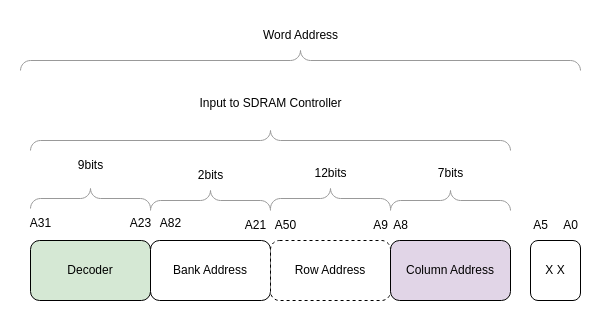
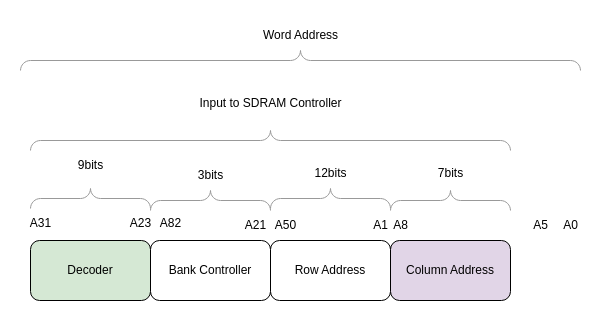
(211, 176) -> (211, 176)
(381, 226) -> (381, 226)
(211, 271) -> (211, 271)
(331, 271) -> (331, 271)
(556, 271) -> none
